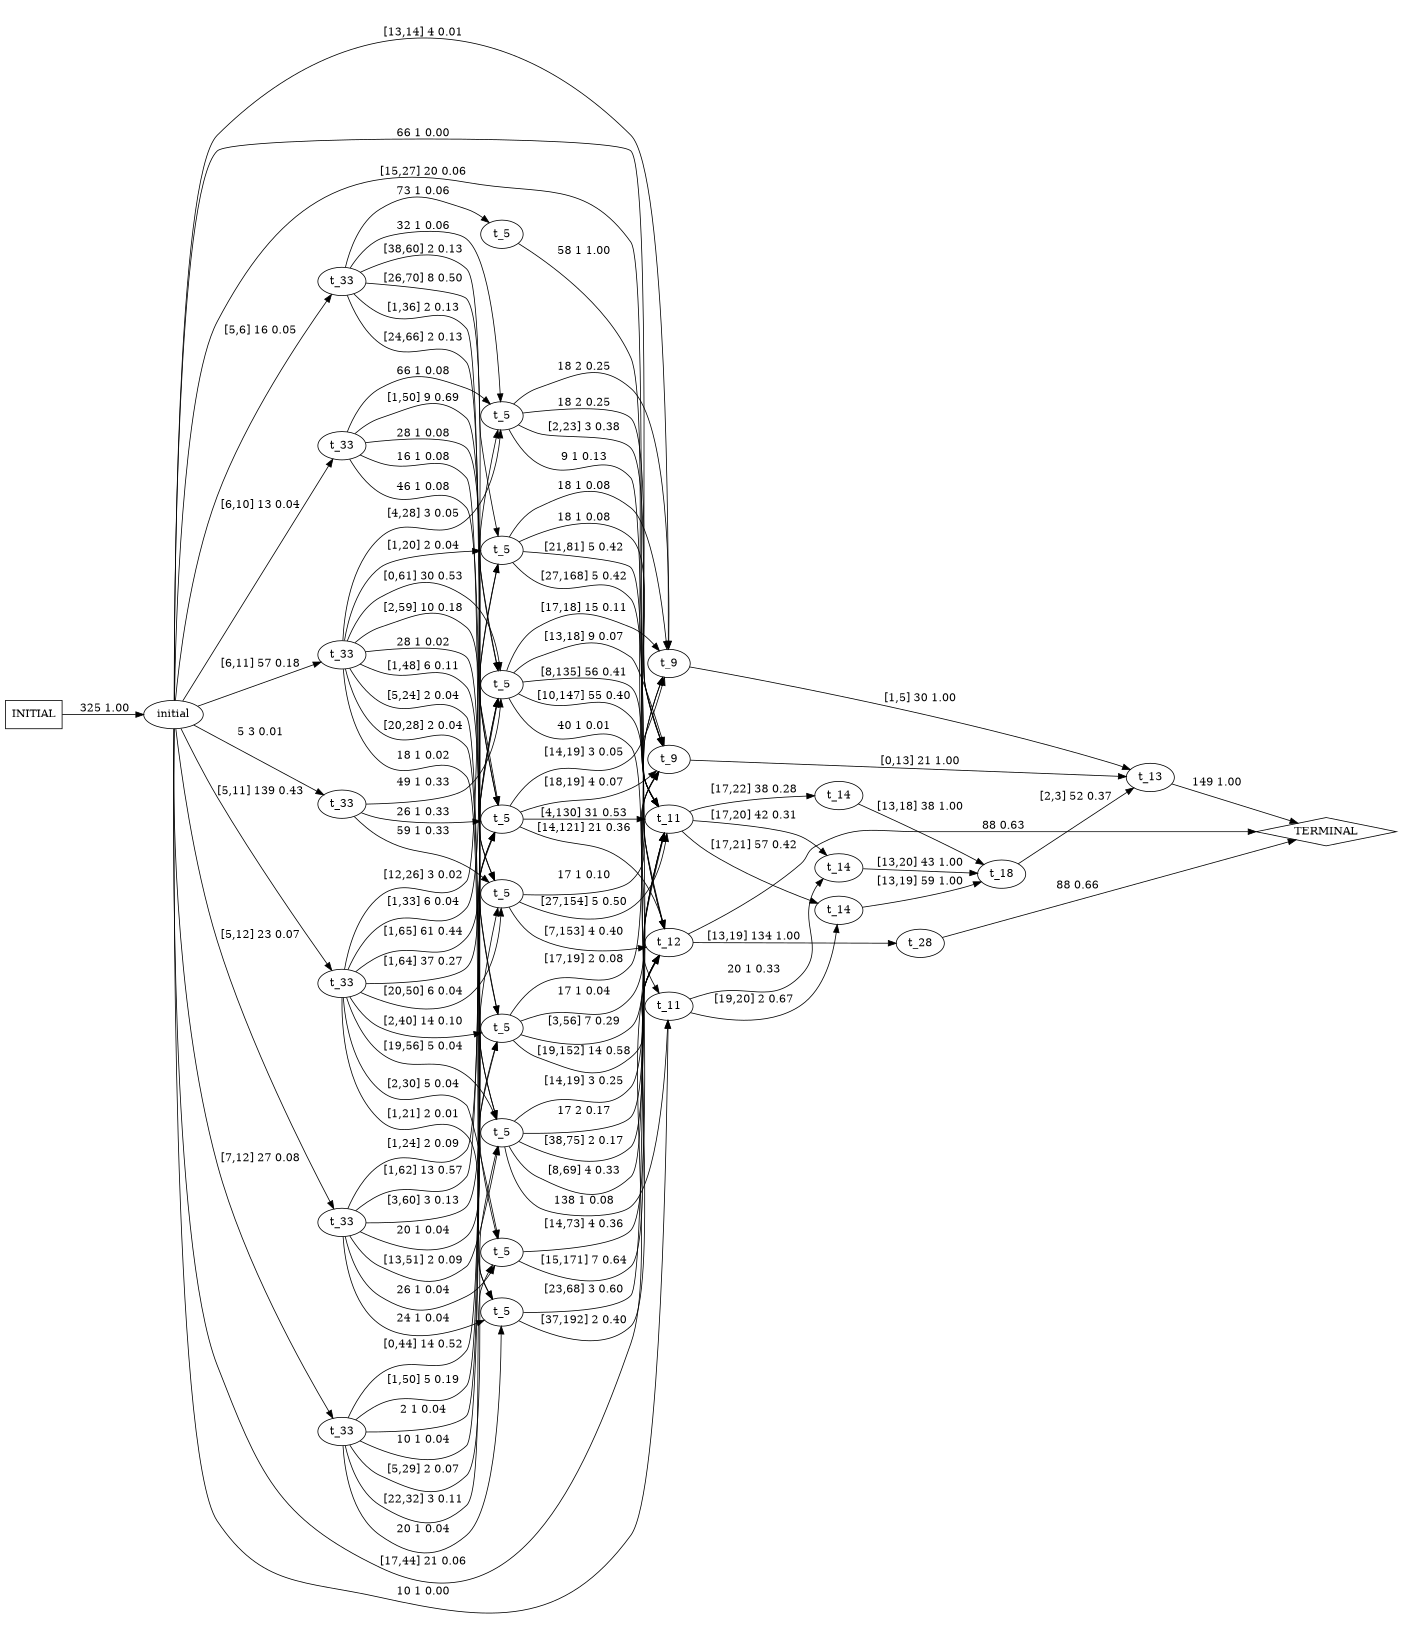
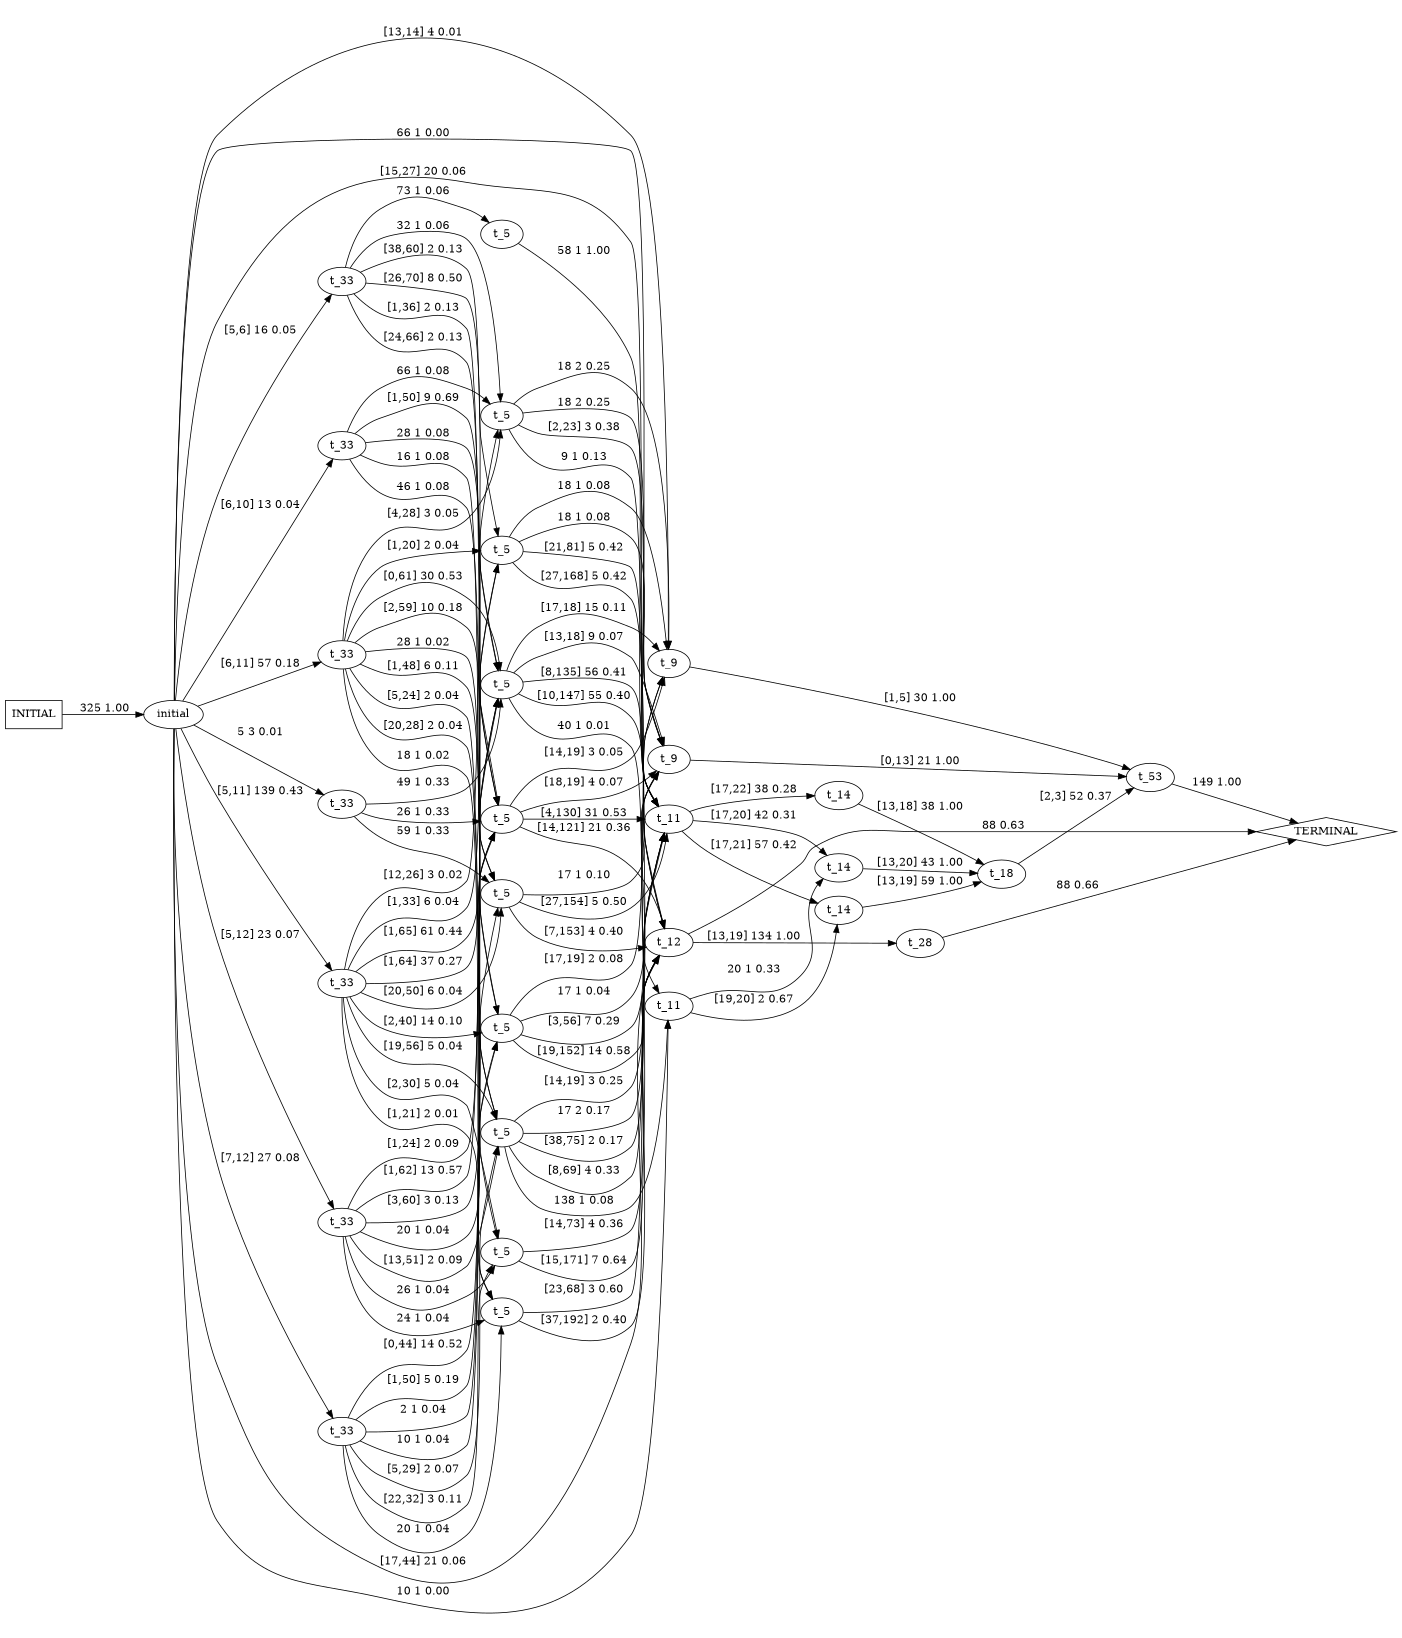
(1150, 777) -> (1150, 777)
